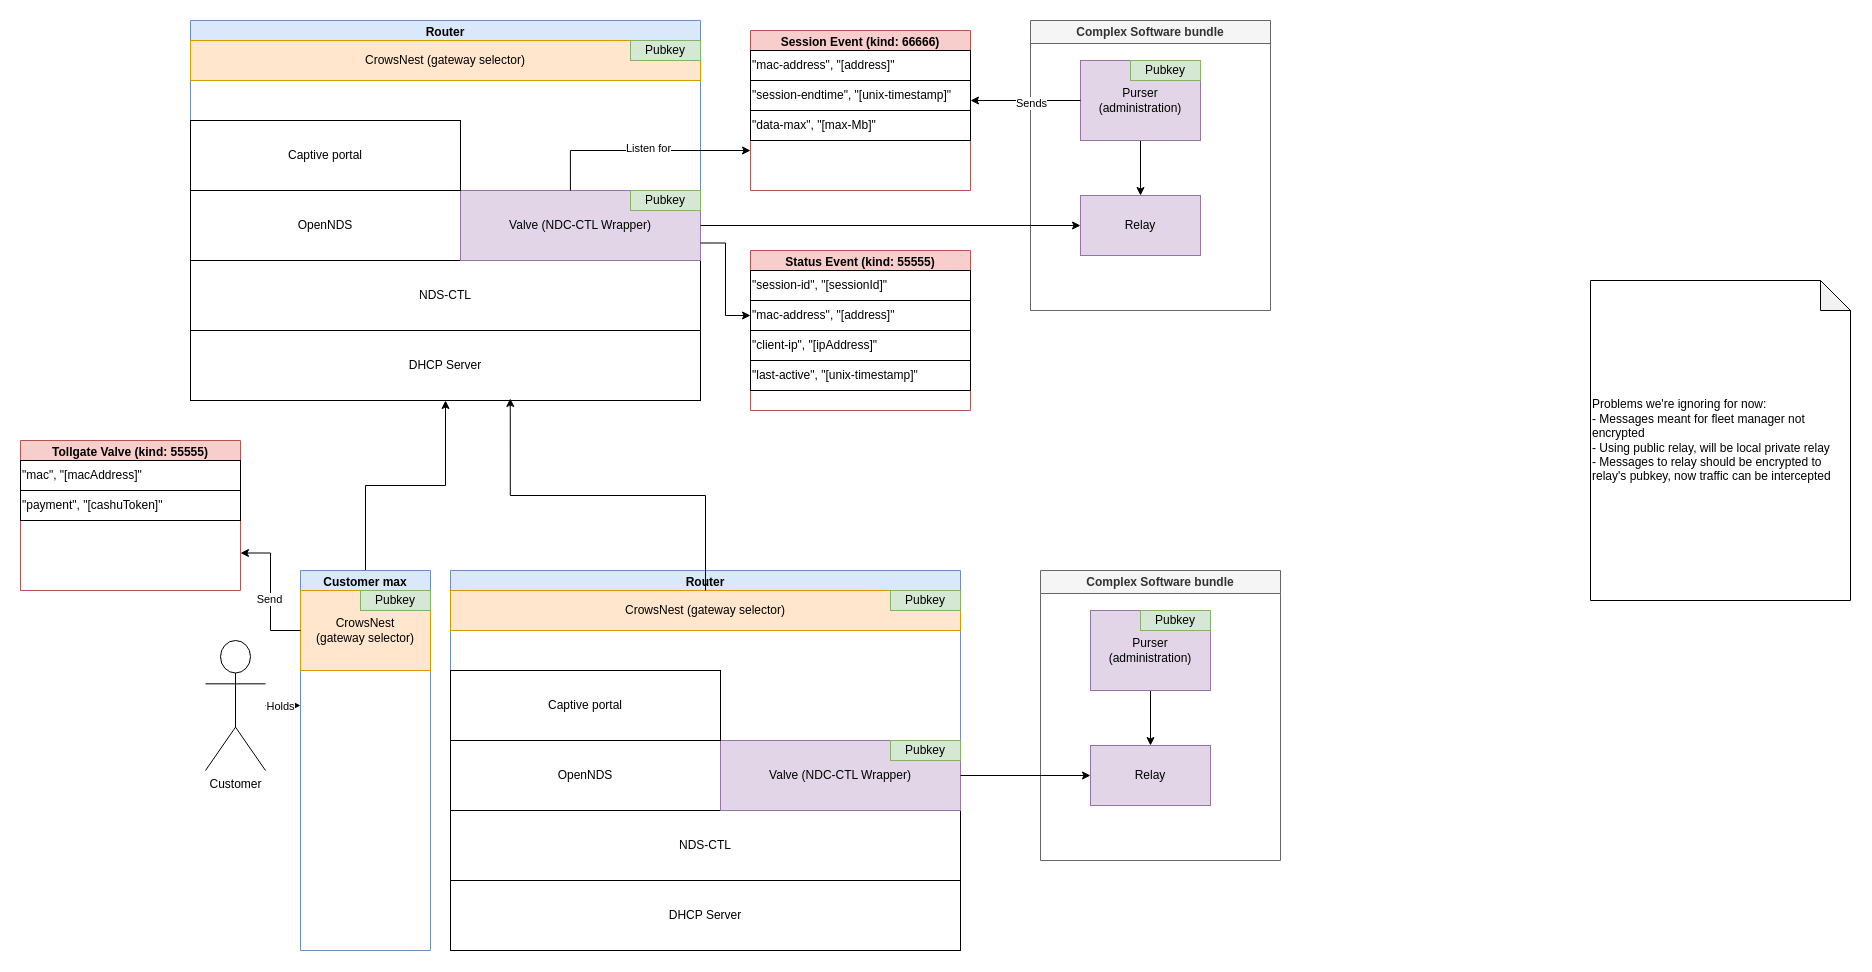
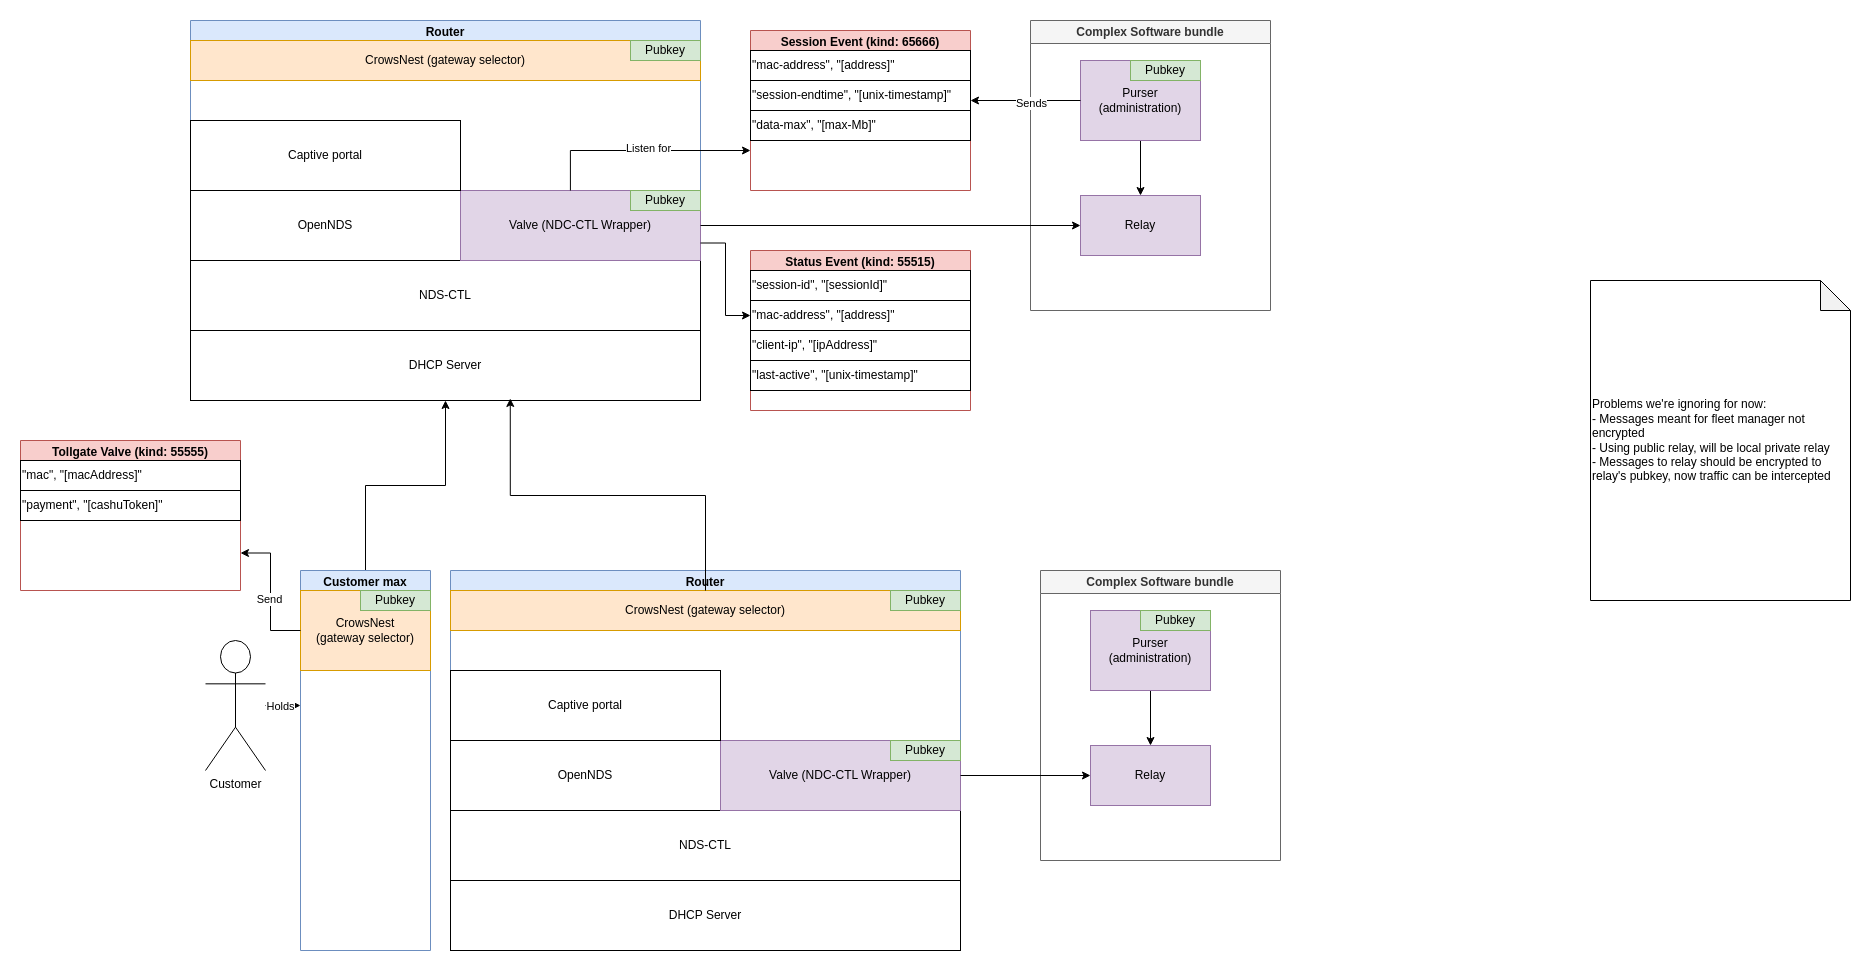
(861, 43) -> (861, 43)
(861, 263) -> (861, 263)
